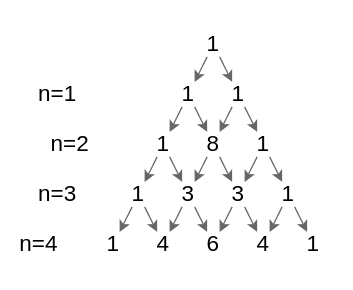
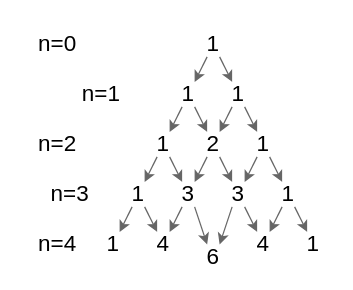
none -> (57, 44)
(57, 94) -> (101, 94)
(69, 144) -> (57, 144)
(213, 144) -> (213, 144)
(57, 194) -> (69, 194)
(38, 244) -> (57, 244)
(213, 244) -> (213, 257)
